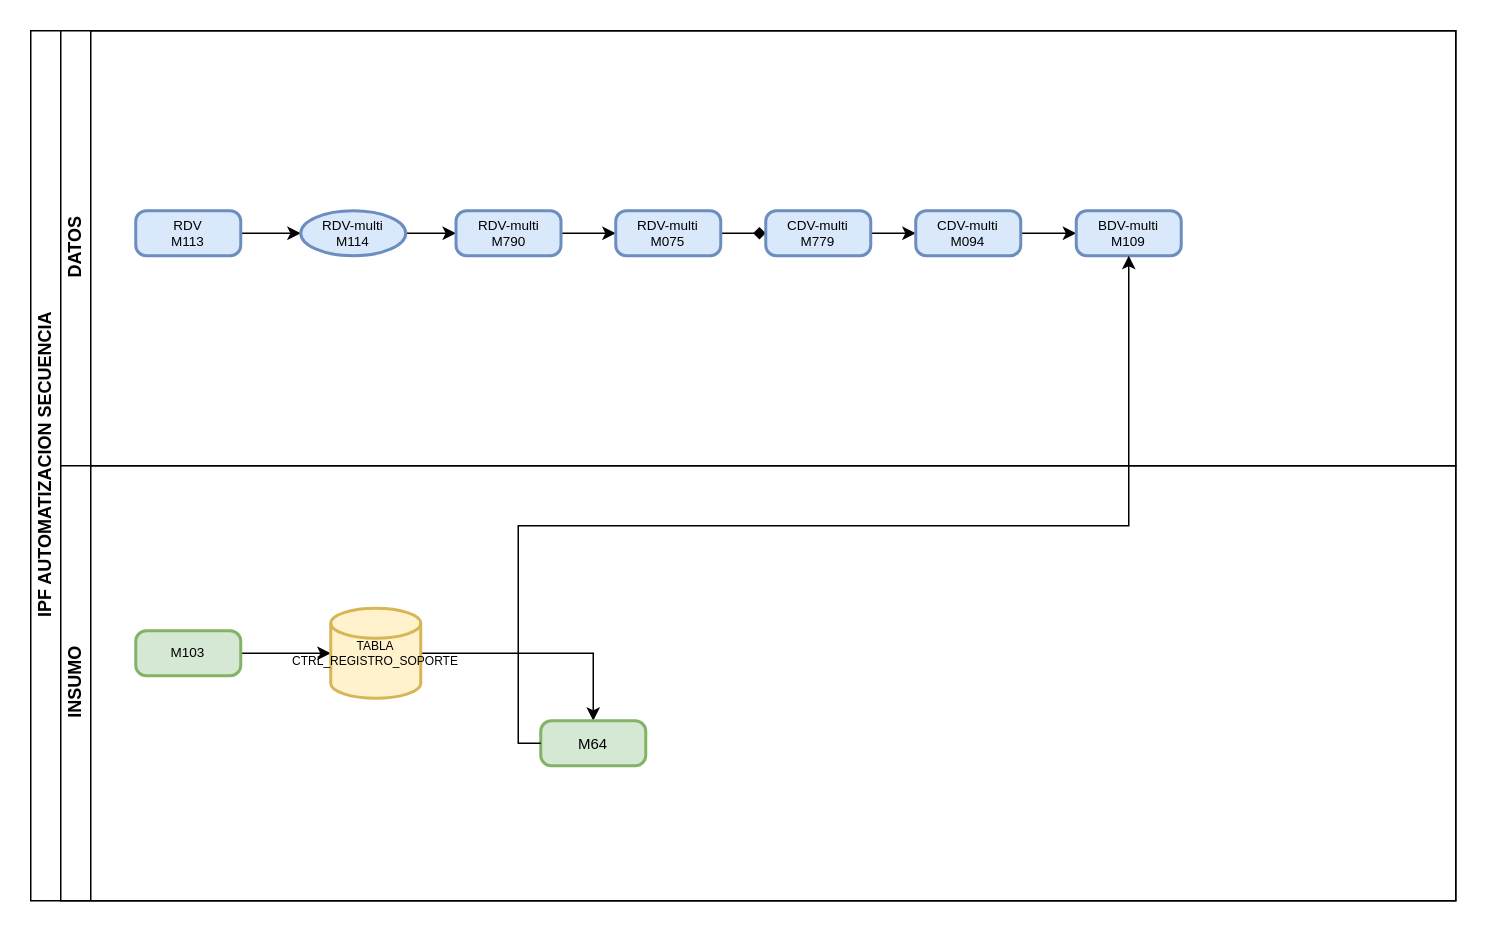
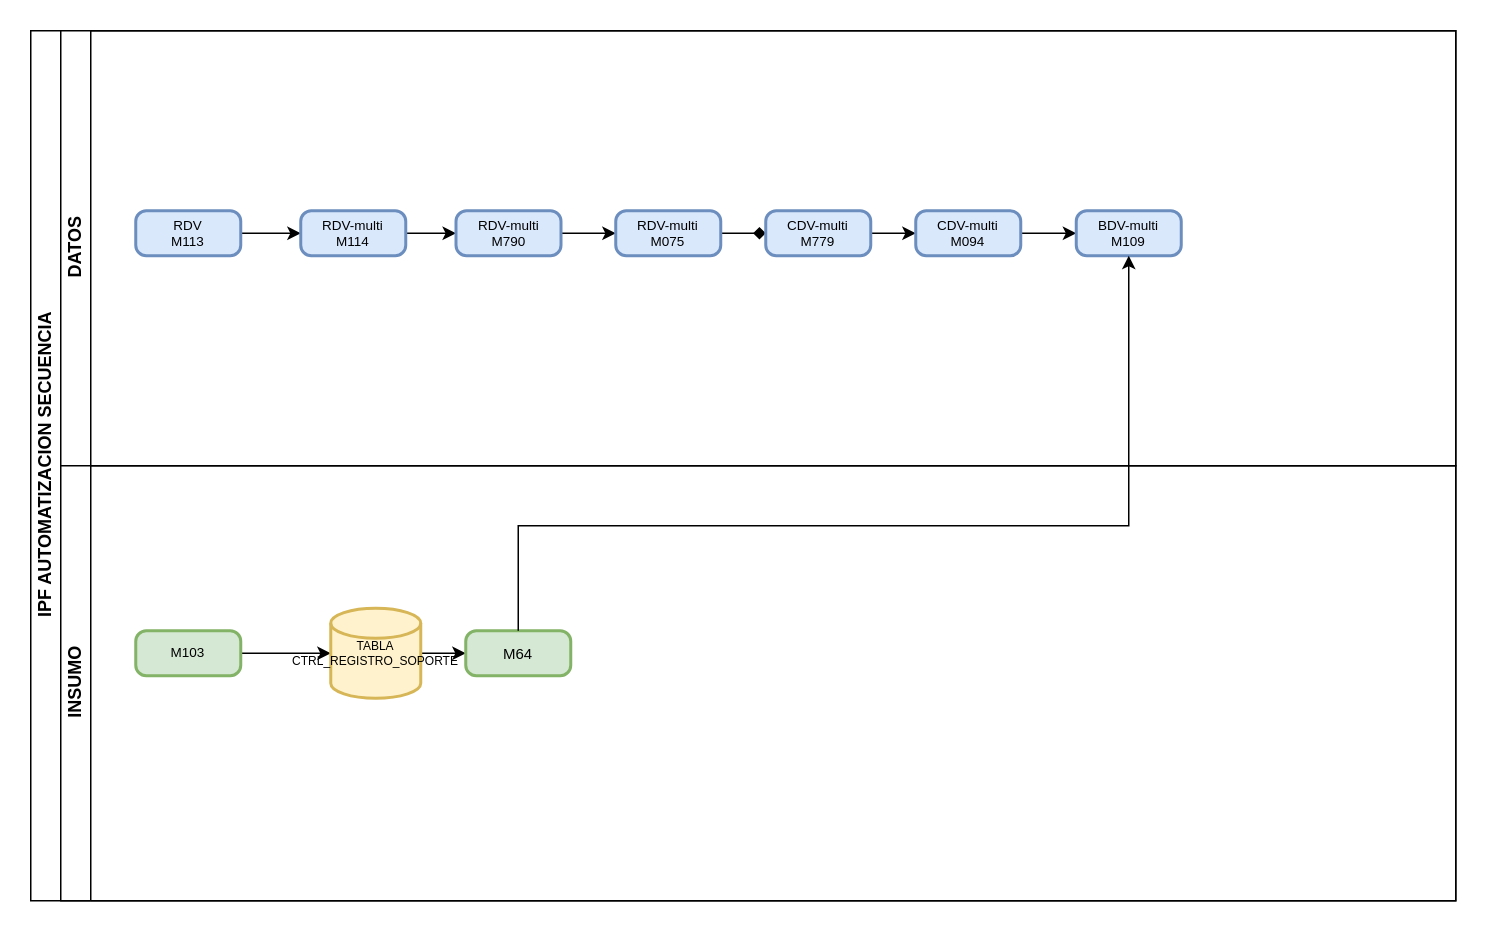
(353, 233) -> (353, 233)
(593, 743) -> (518, 653)
